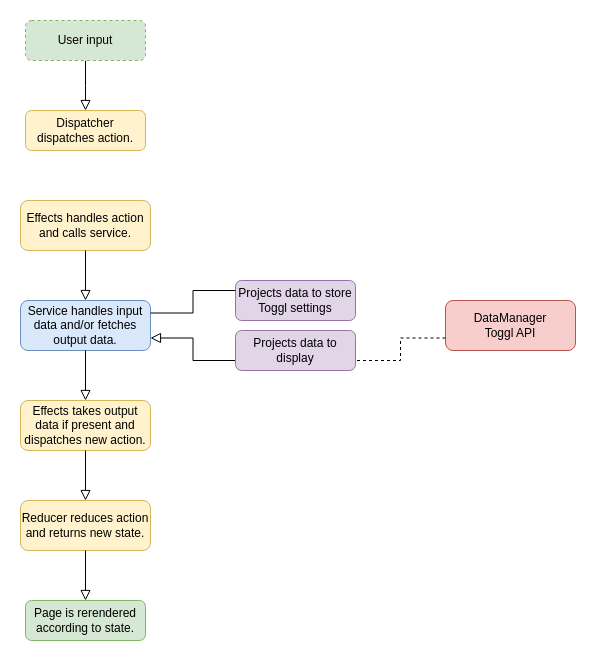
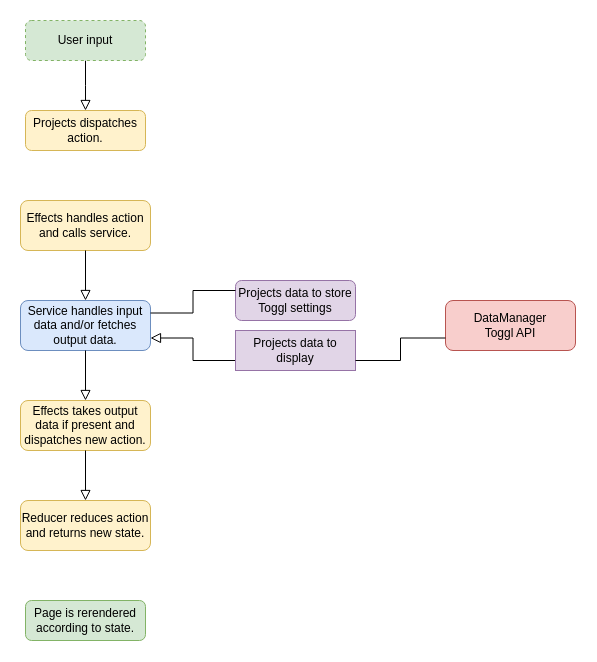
(86, 131) -> (86, 131)
(401, 350) -> (401, 350)
(296, 351) -> (296, 351)
(86, 570) -> none
